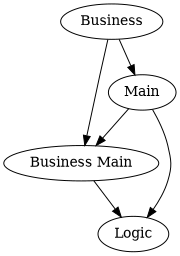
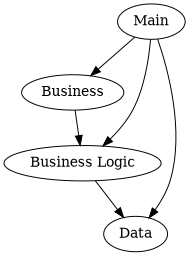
(125, 53) -> (116, 53)
(81, 163) -> (83, 163)
(133, 234) -> (136, 234)
